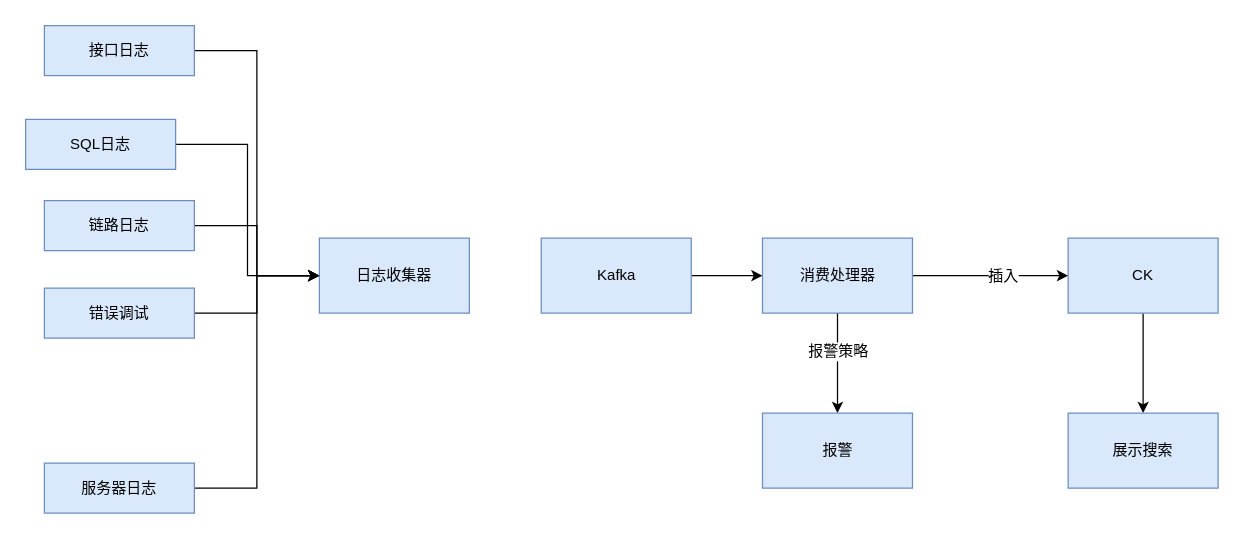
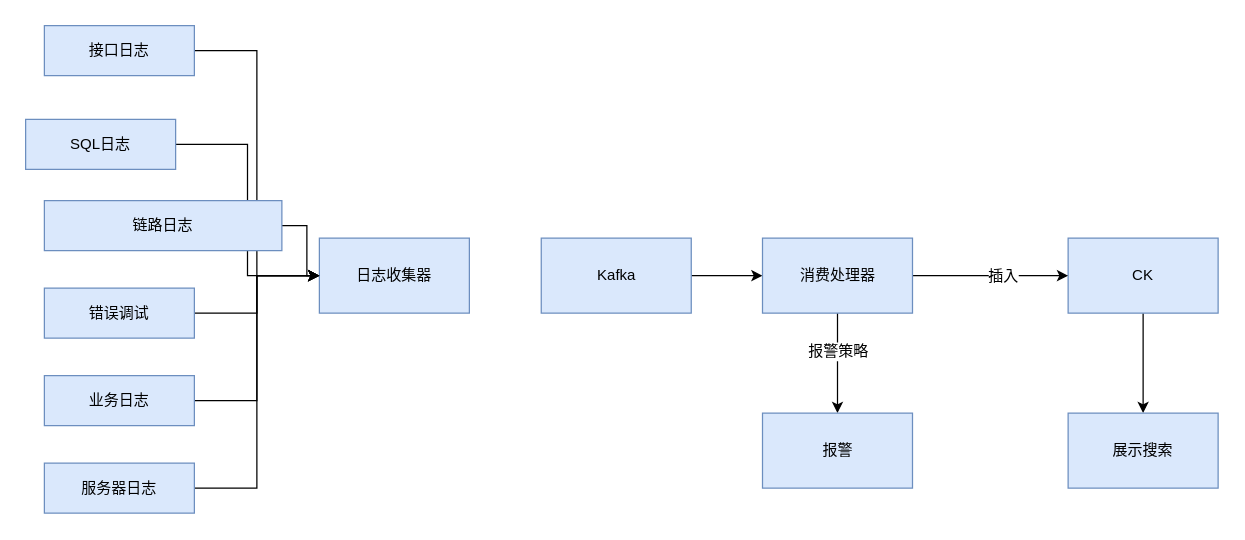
(119, 226) -> (163, 226)
none -> (119, 401)
none -> (224, 401)
